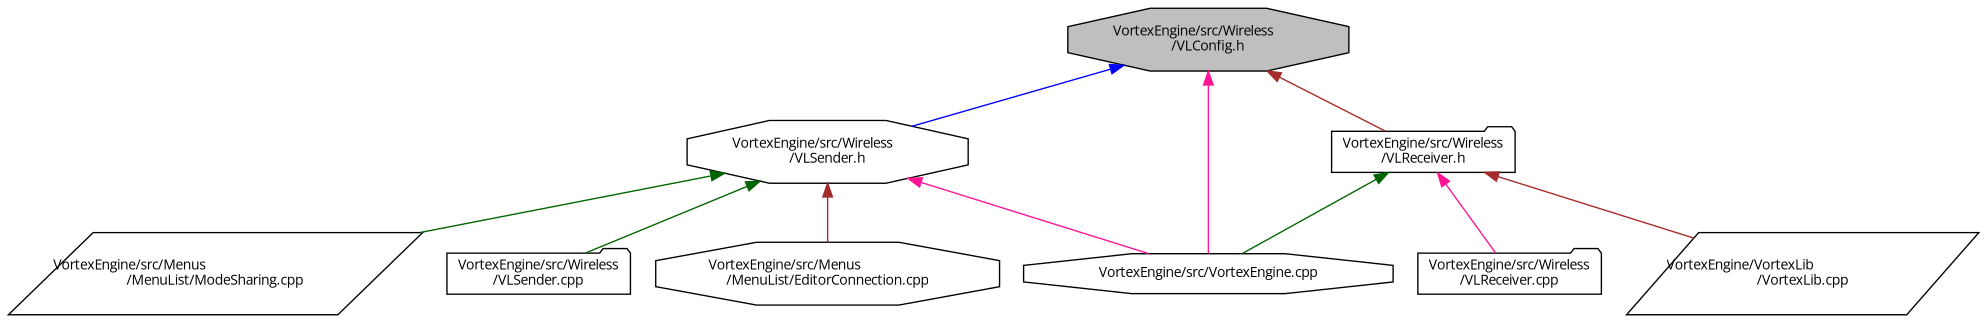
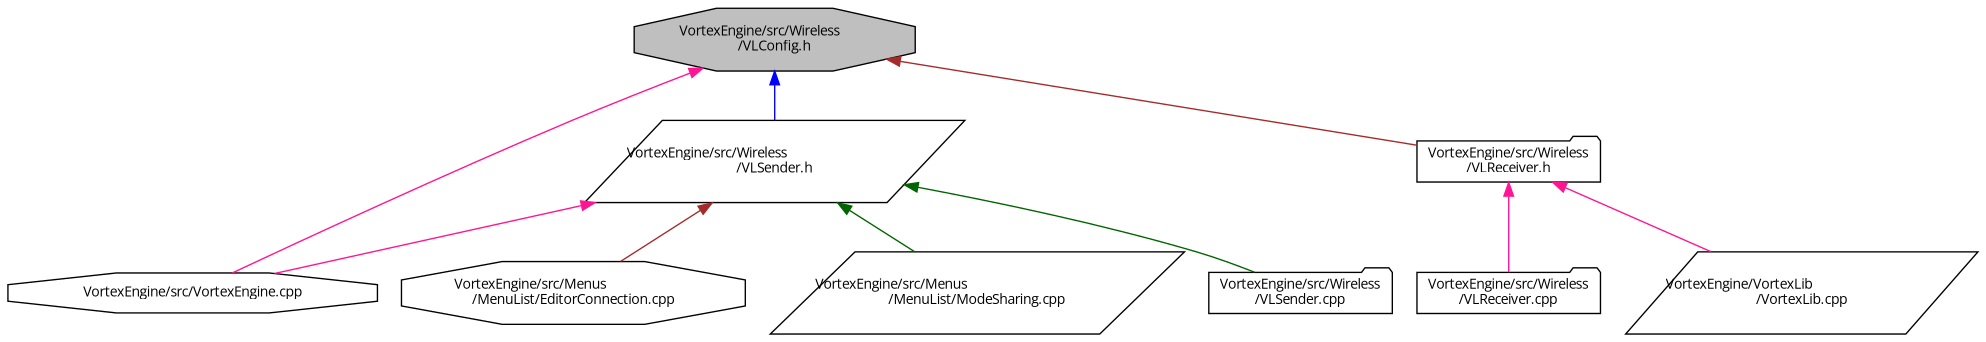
(828, 152) -> (775, 161)
(1596, 207) -> (1638, 220)
(1309, 216) -> none
